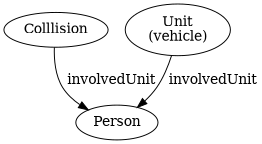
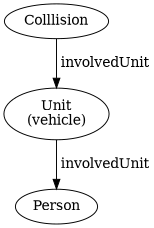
(59, 80) -> (56, 58)
